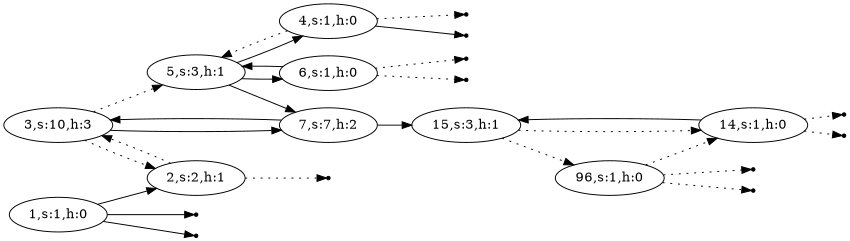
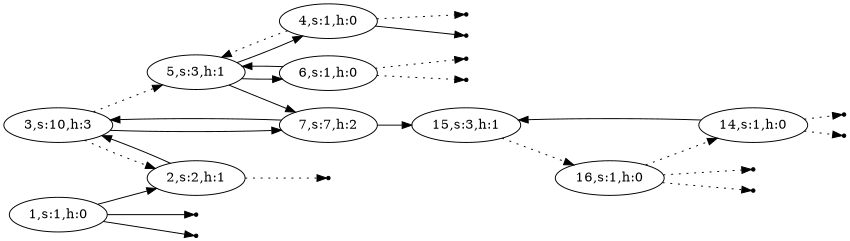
(605, 132) -> none
(141, 151) -> (141, 151)
(610, 178) -> (610, 178)
